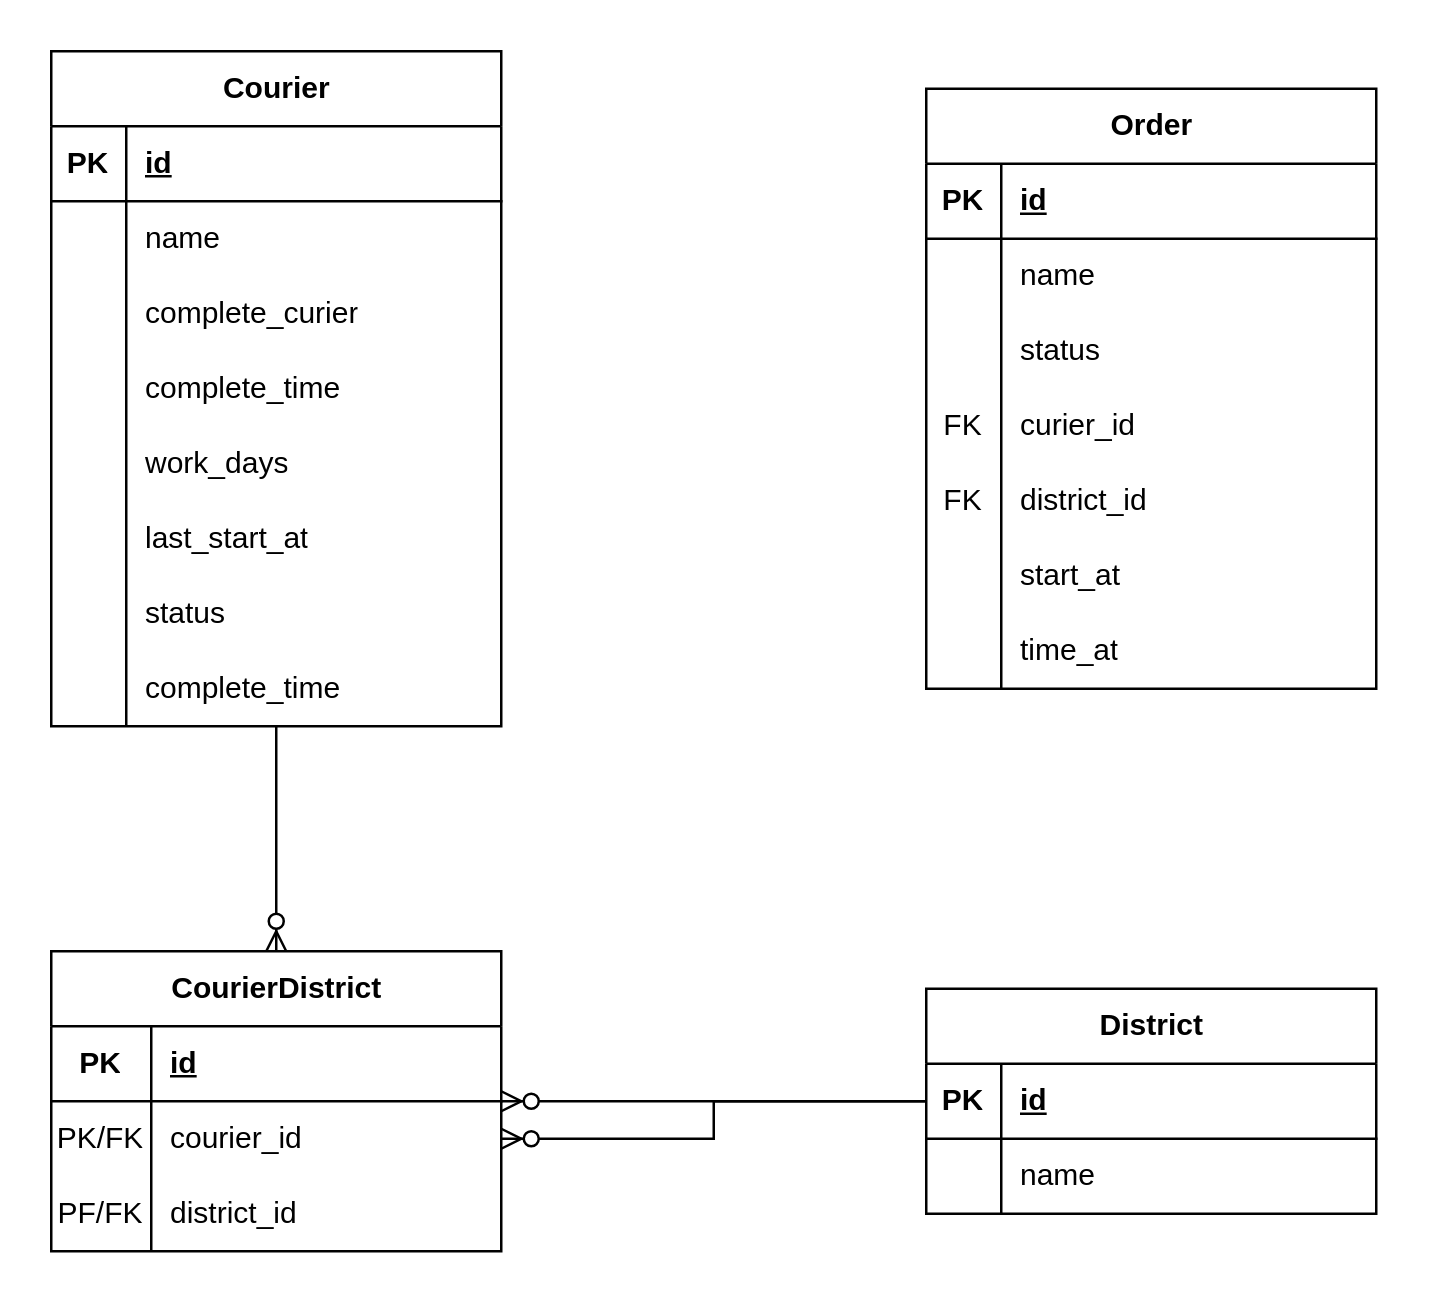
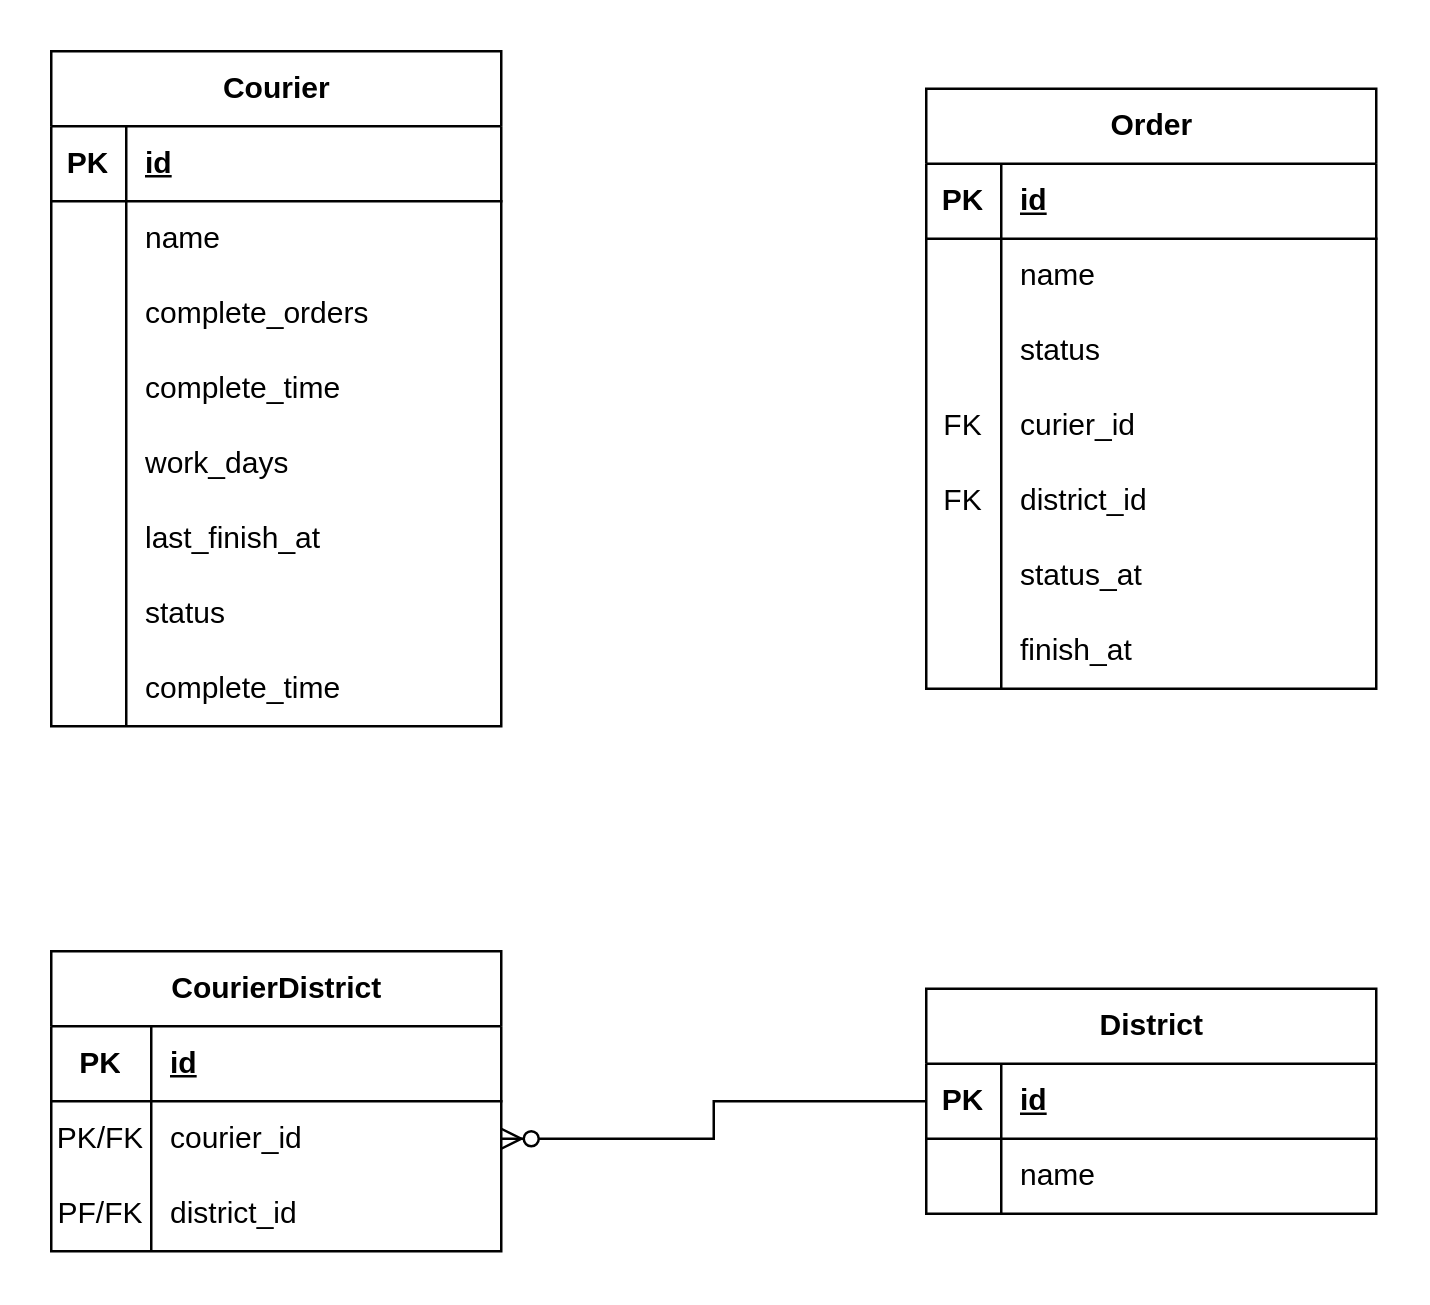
(264, 314) -> (268, 314)
(252, 539) -> (252, 539)
(1088, 576) -> (1097, 576)
(1076, 651) -> (1089, 651)
(276, 823) -> none
(622, 1101) -> none
